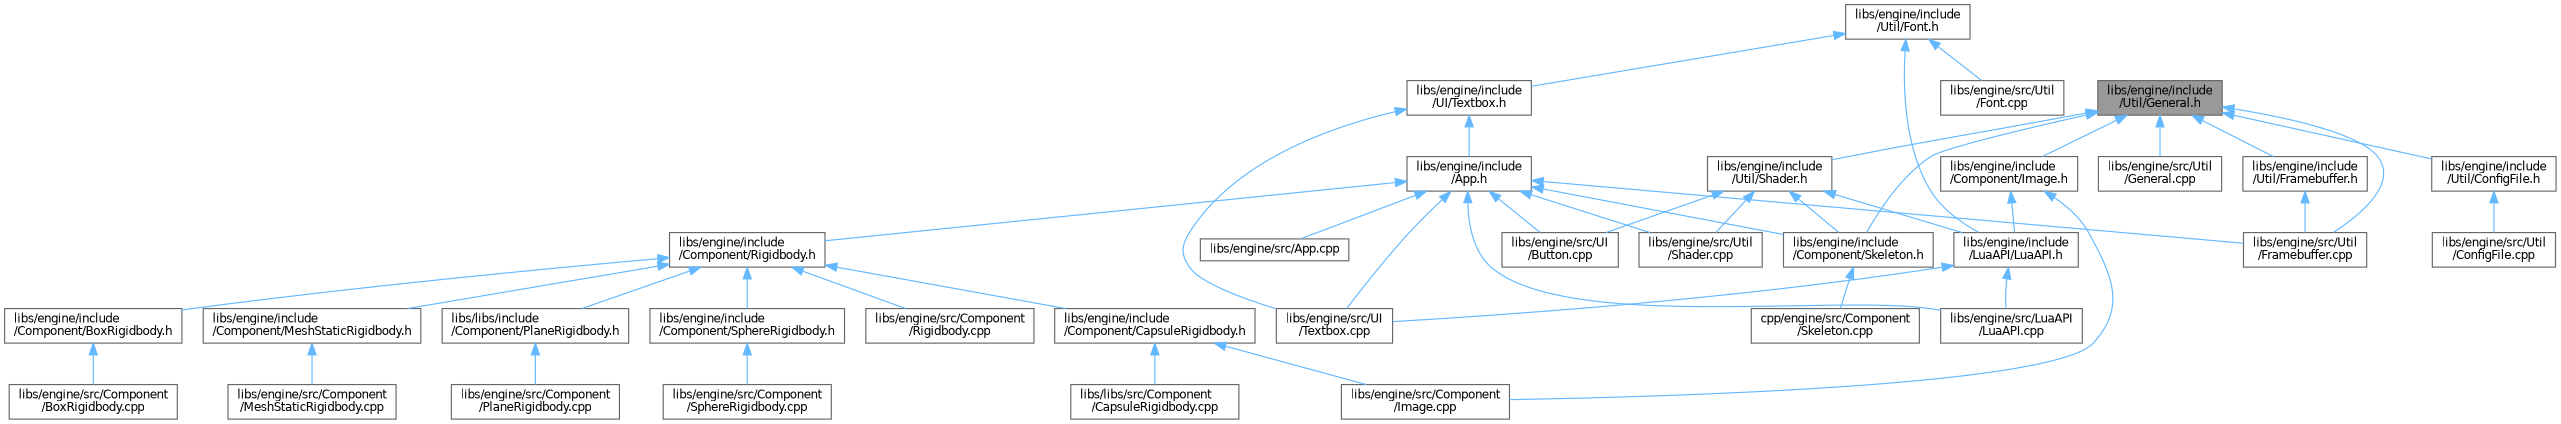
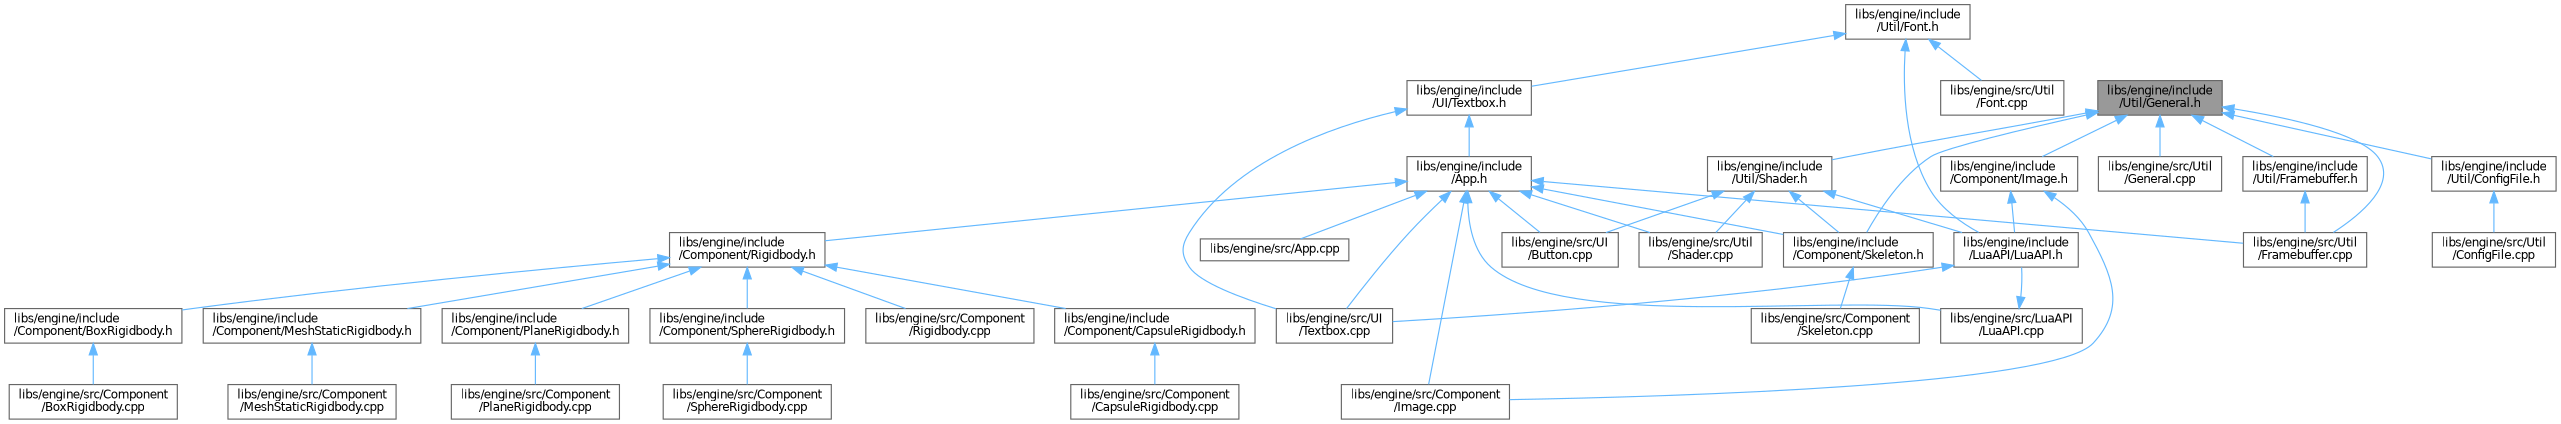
(2006, 294) -> (2022, 282)
(535, 326) -> (535, 326)
(1835, 326) -> (1835, 326)
(1296, 365) -> (1446, 294)
(1155, 402) -> (1155, 402)
